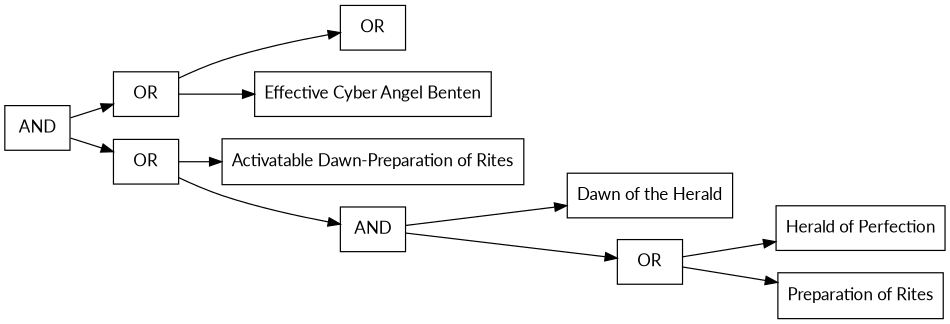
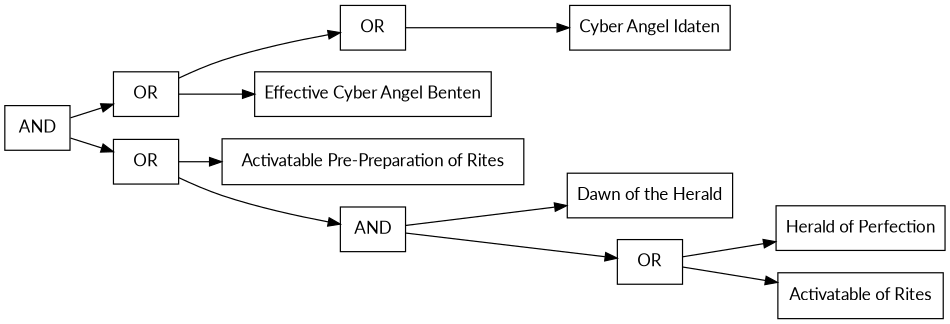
none -> (650, 28)
(373, 162) -> (373, 162)
(861, 296) -> (861, 296)
